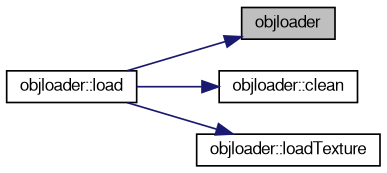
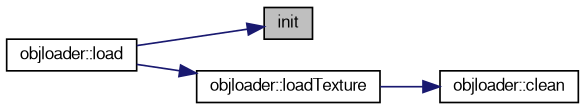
(288, 23) -> (288, 23)
(169, 87) -> (402, 87)
